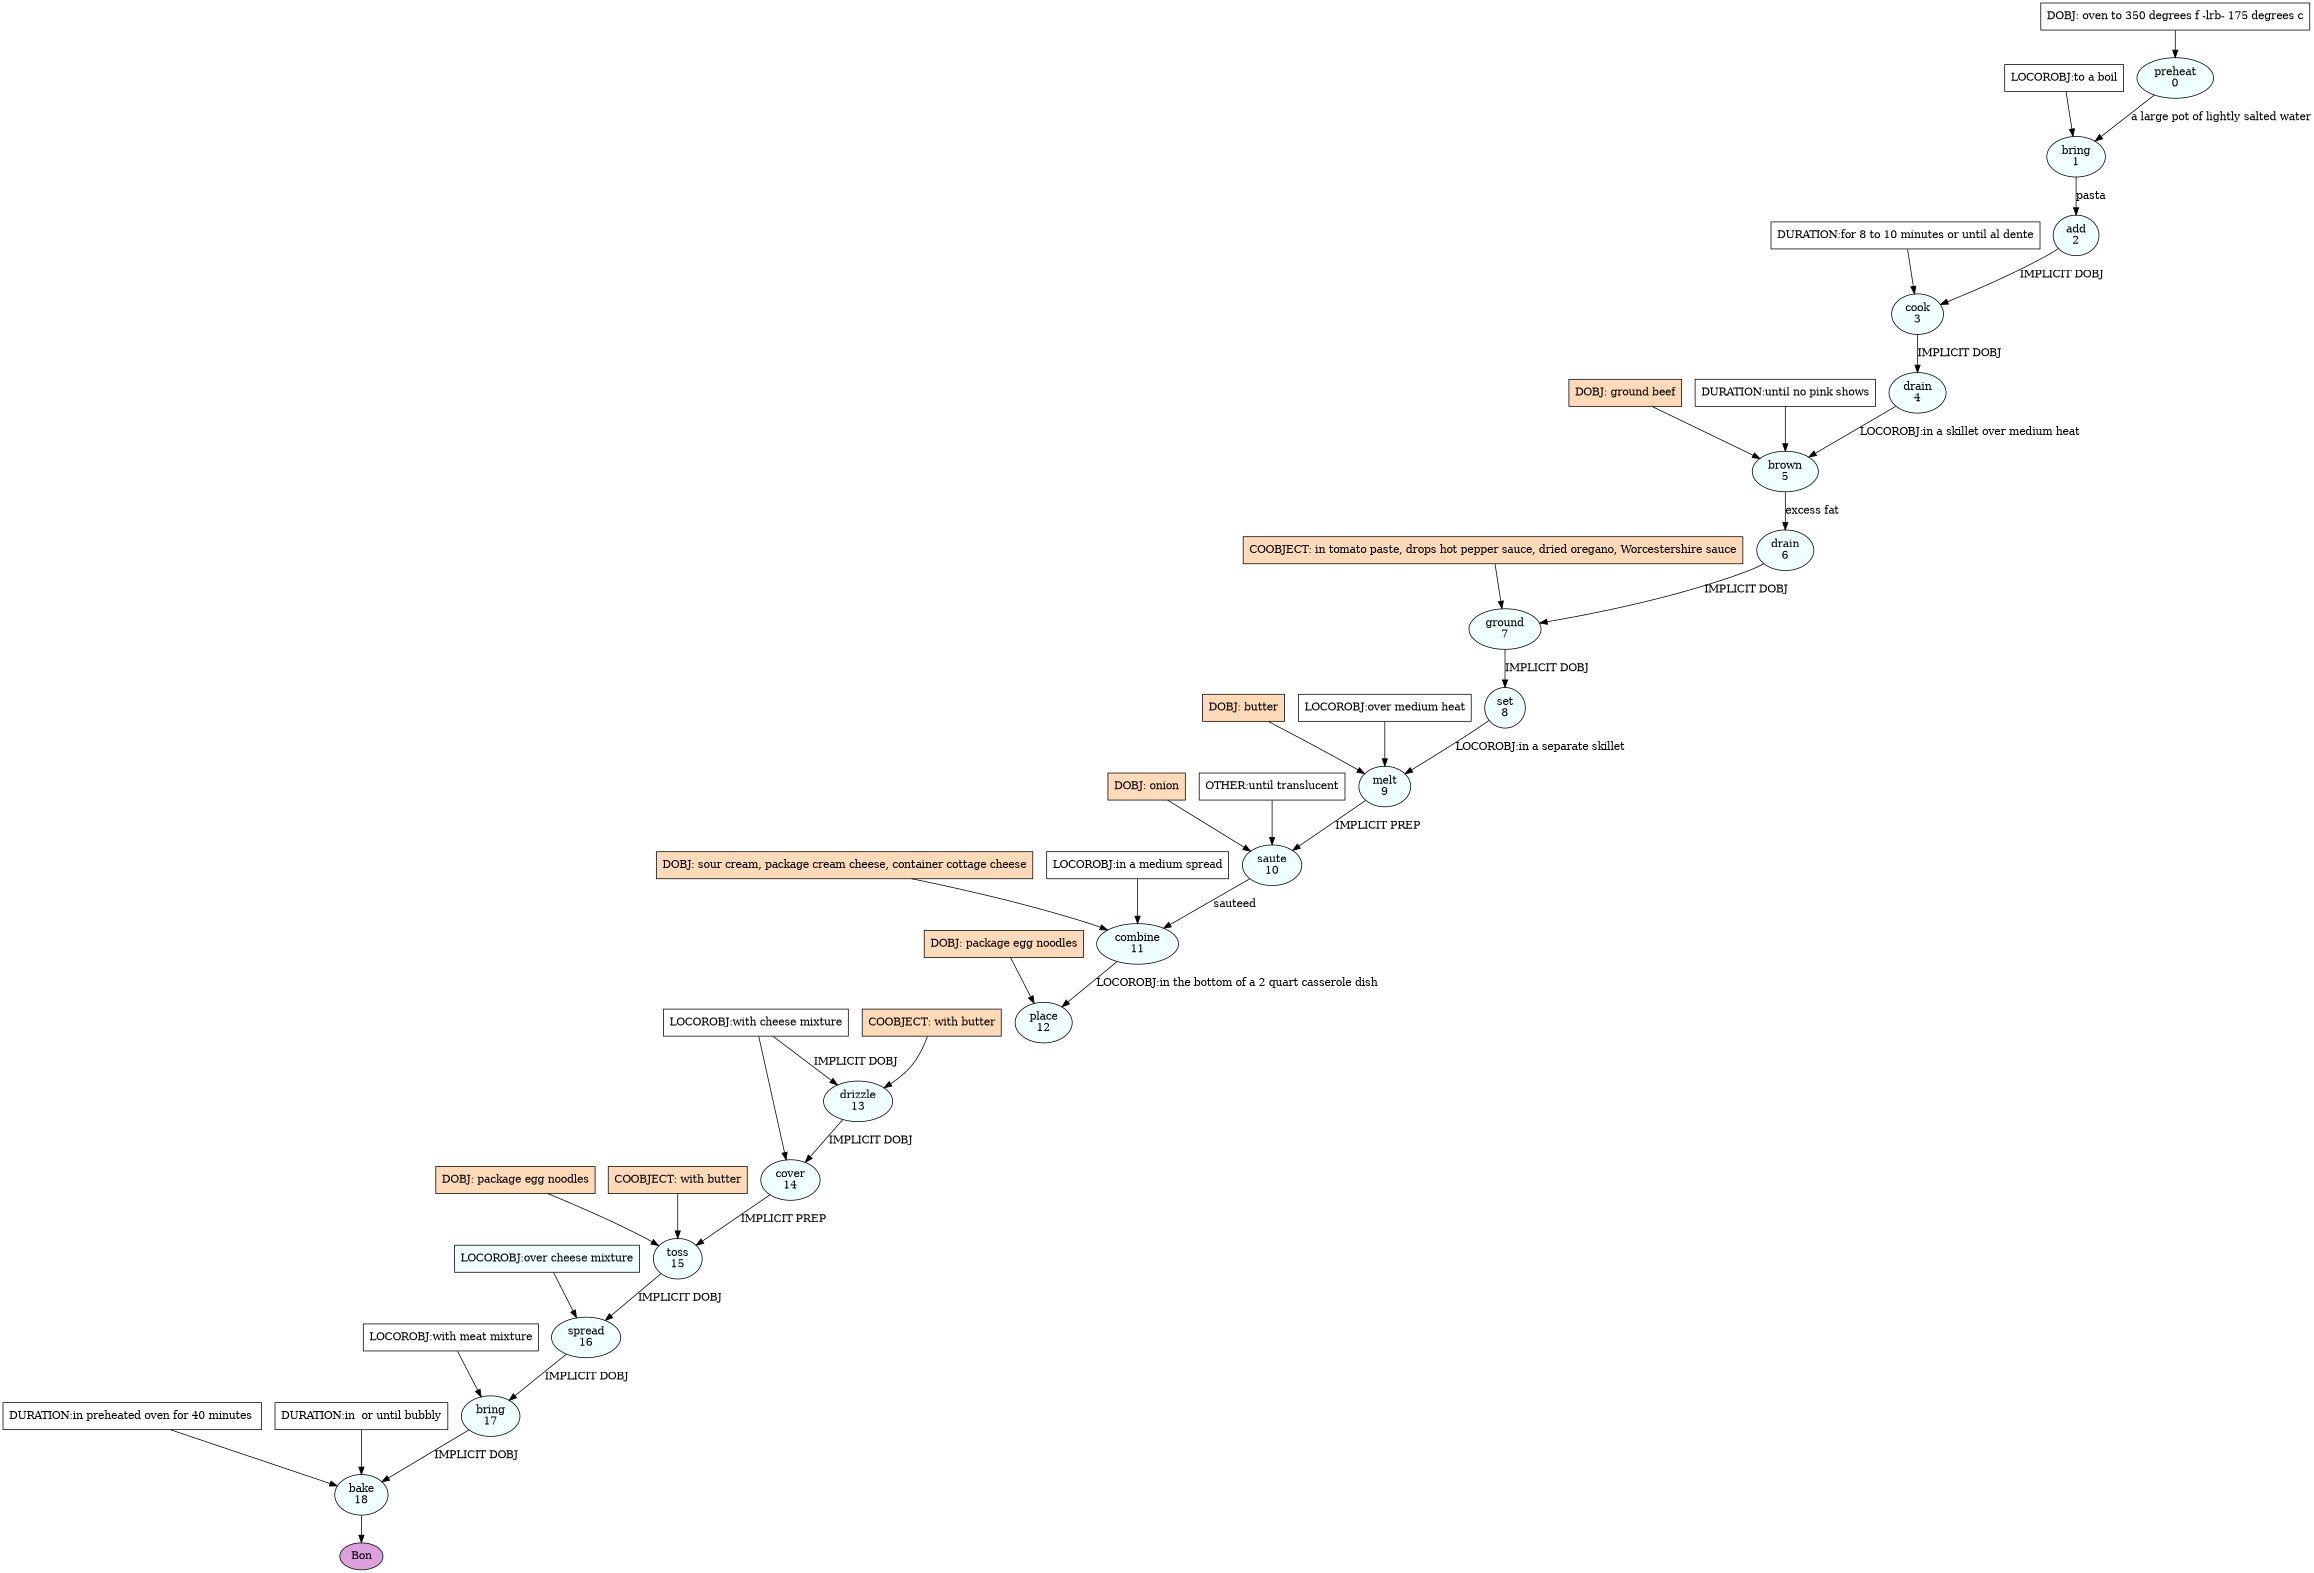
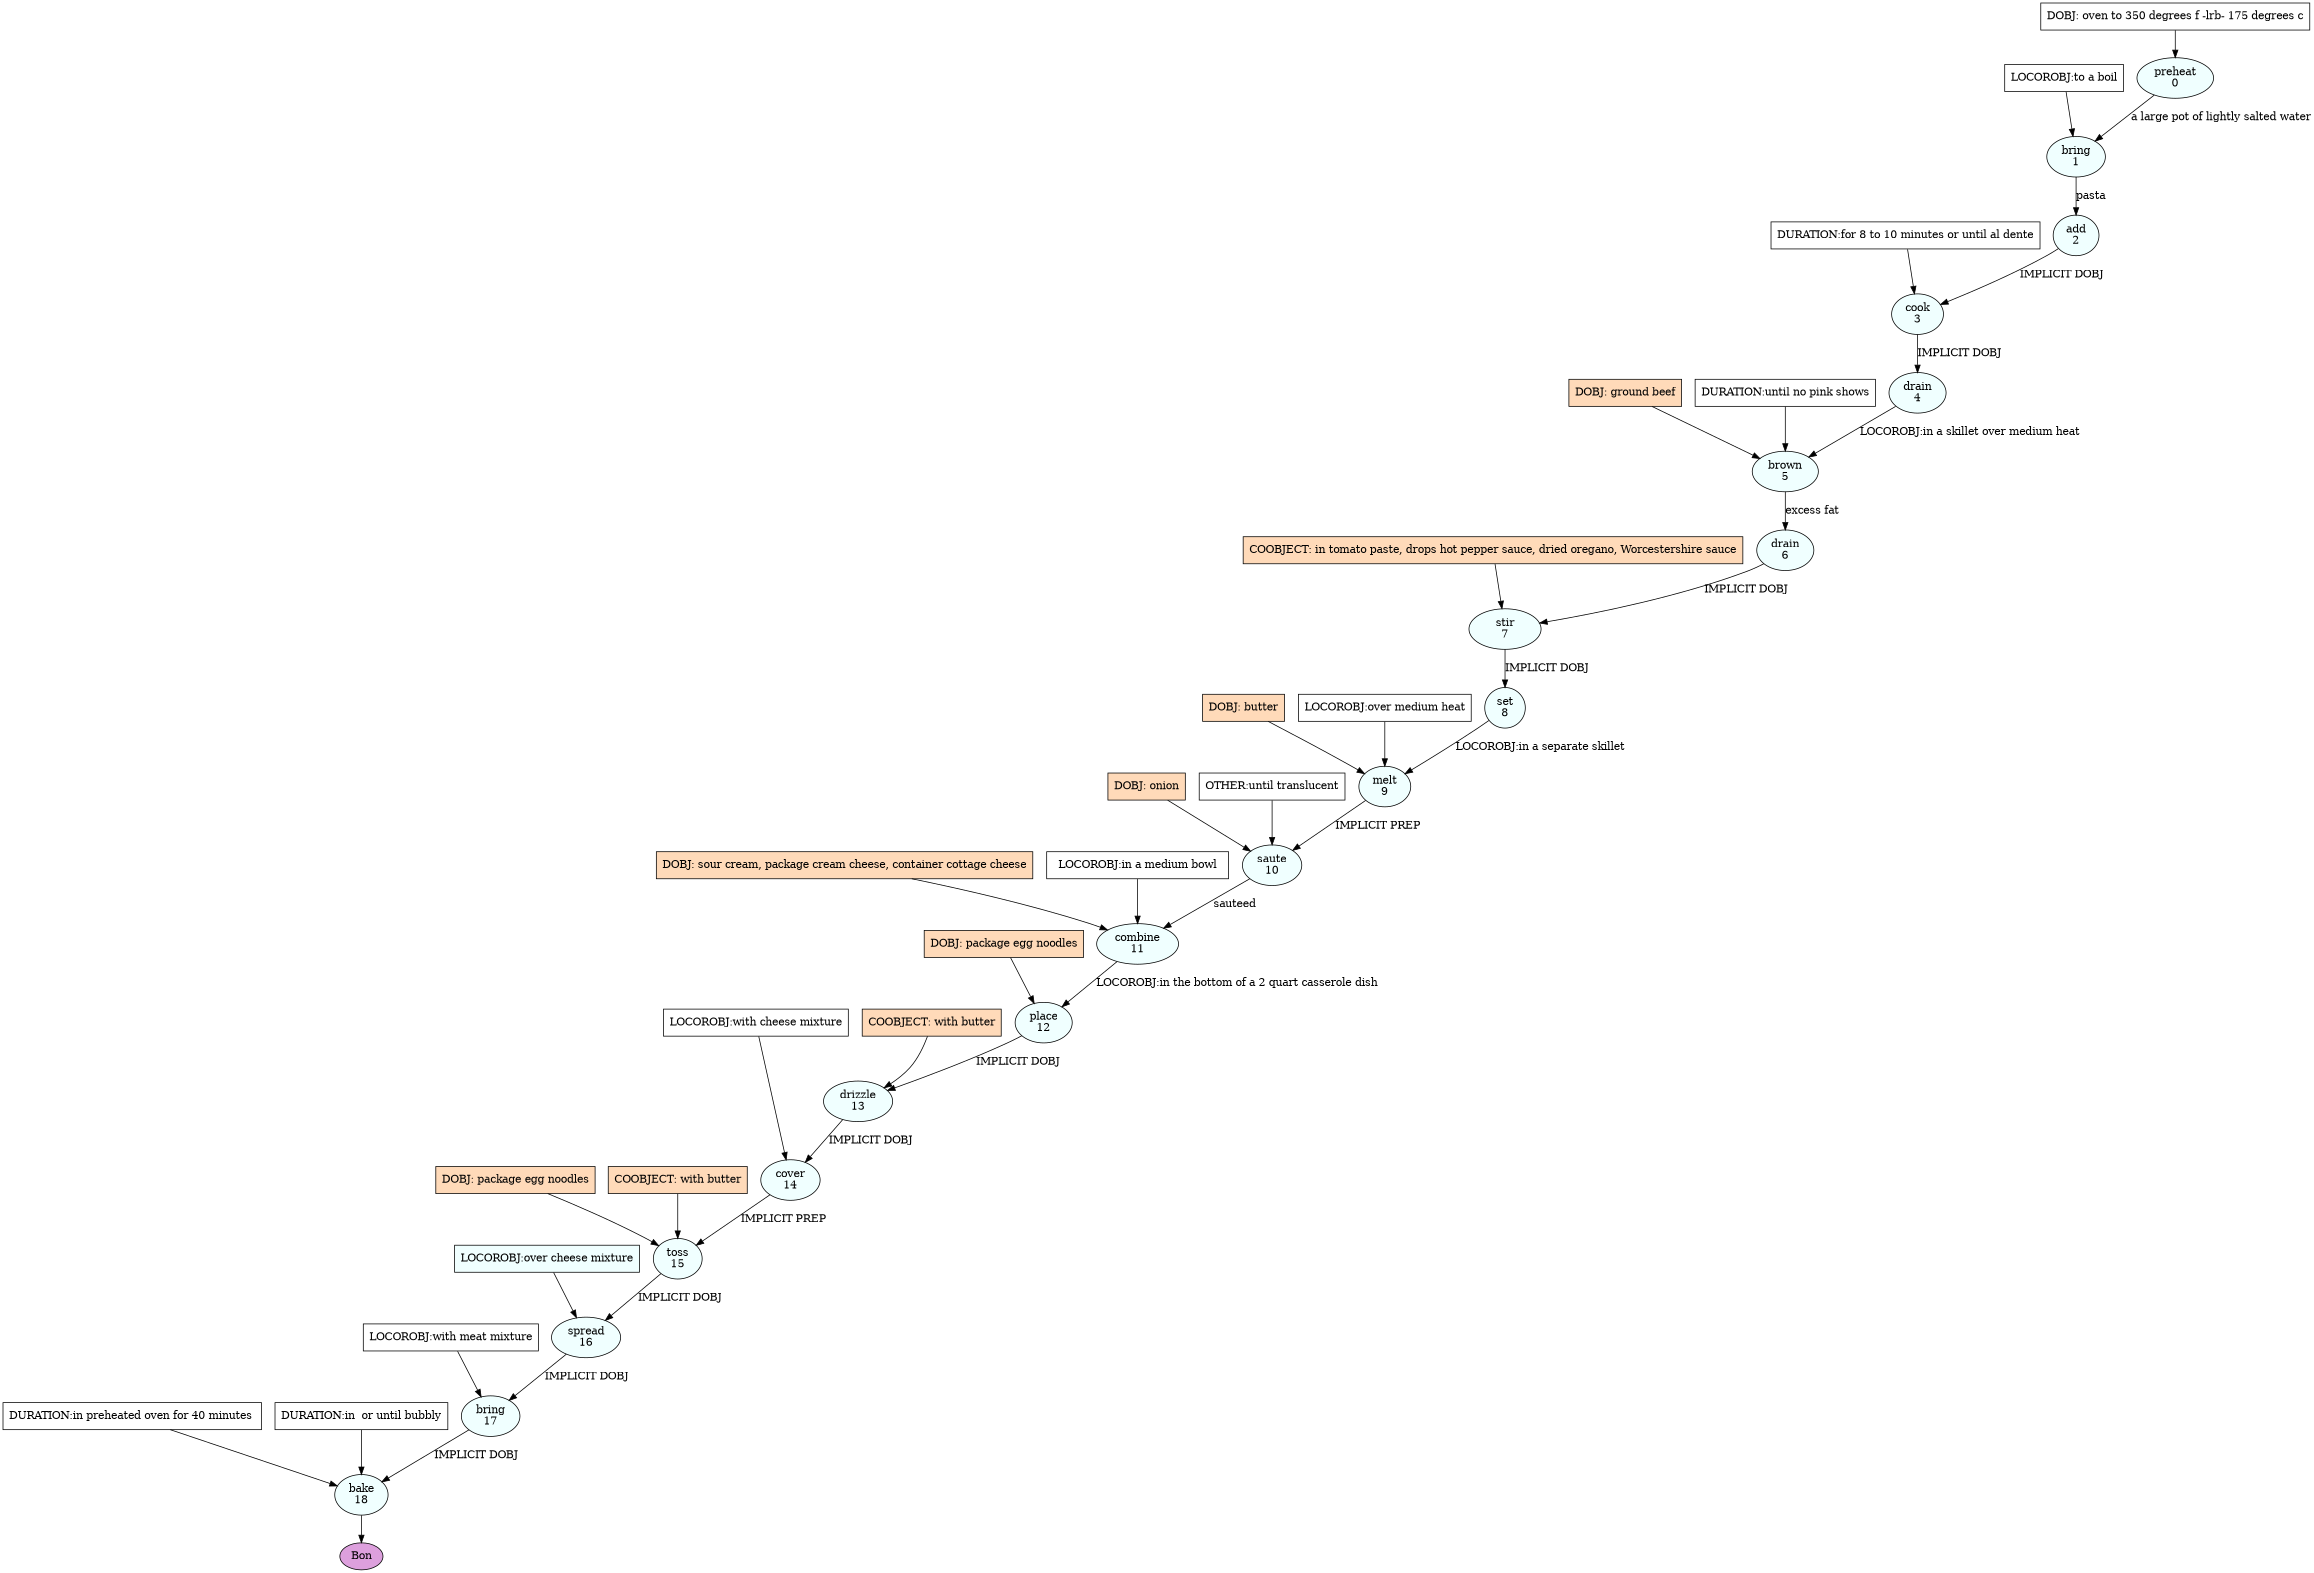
(1505, 629) -> (1505, 629)
(1138, 865) -> (1138, 865)
(802, 1058) -> (959, 1064)
